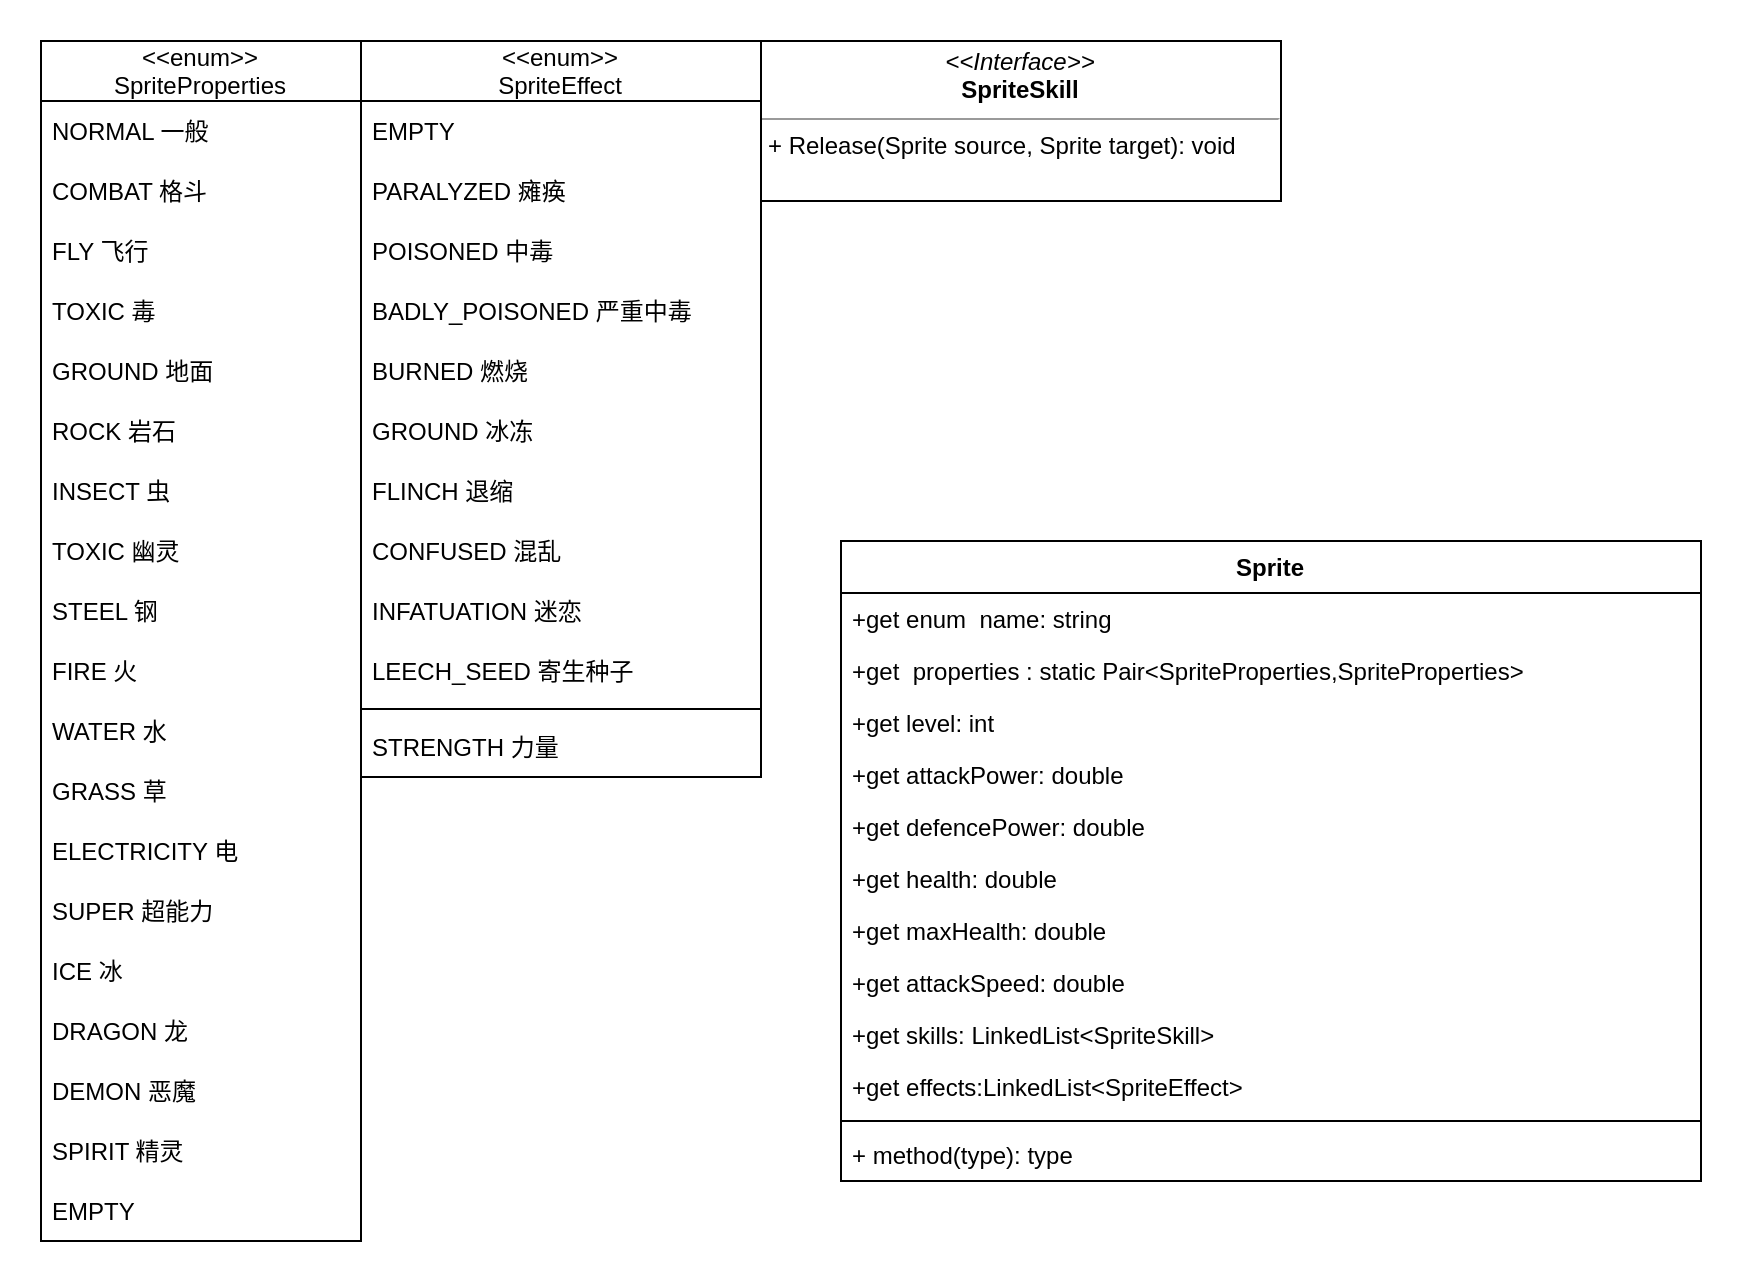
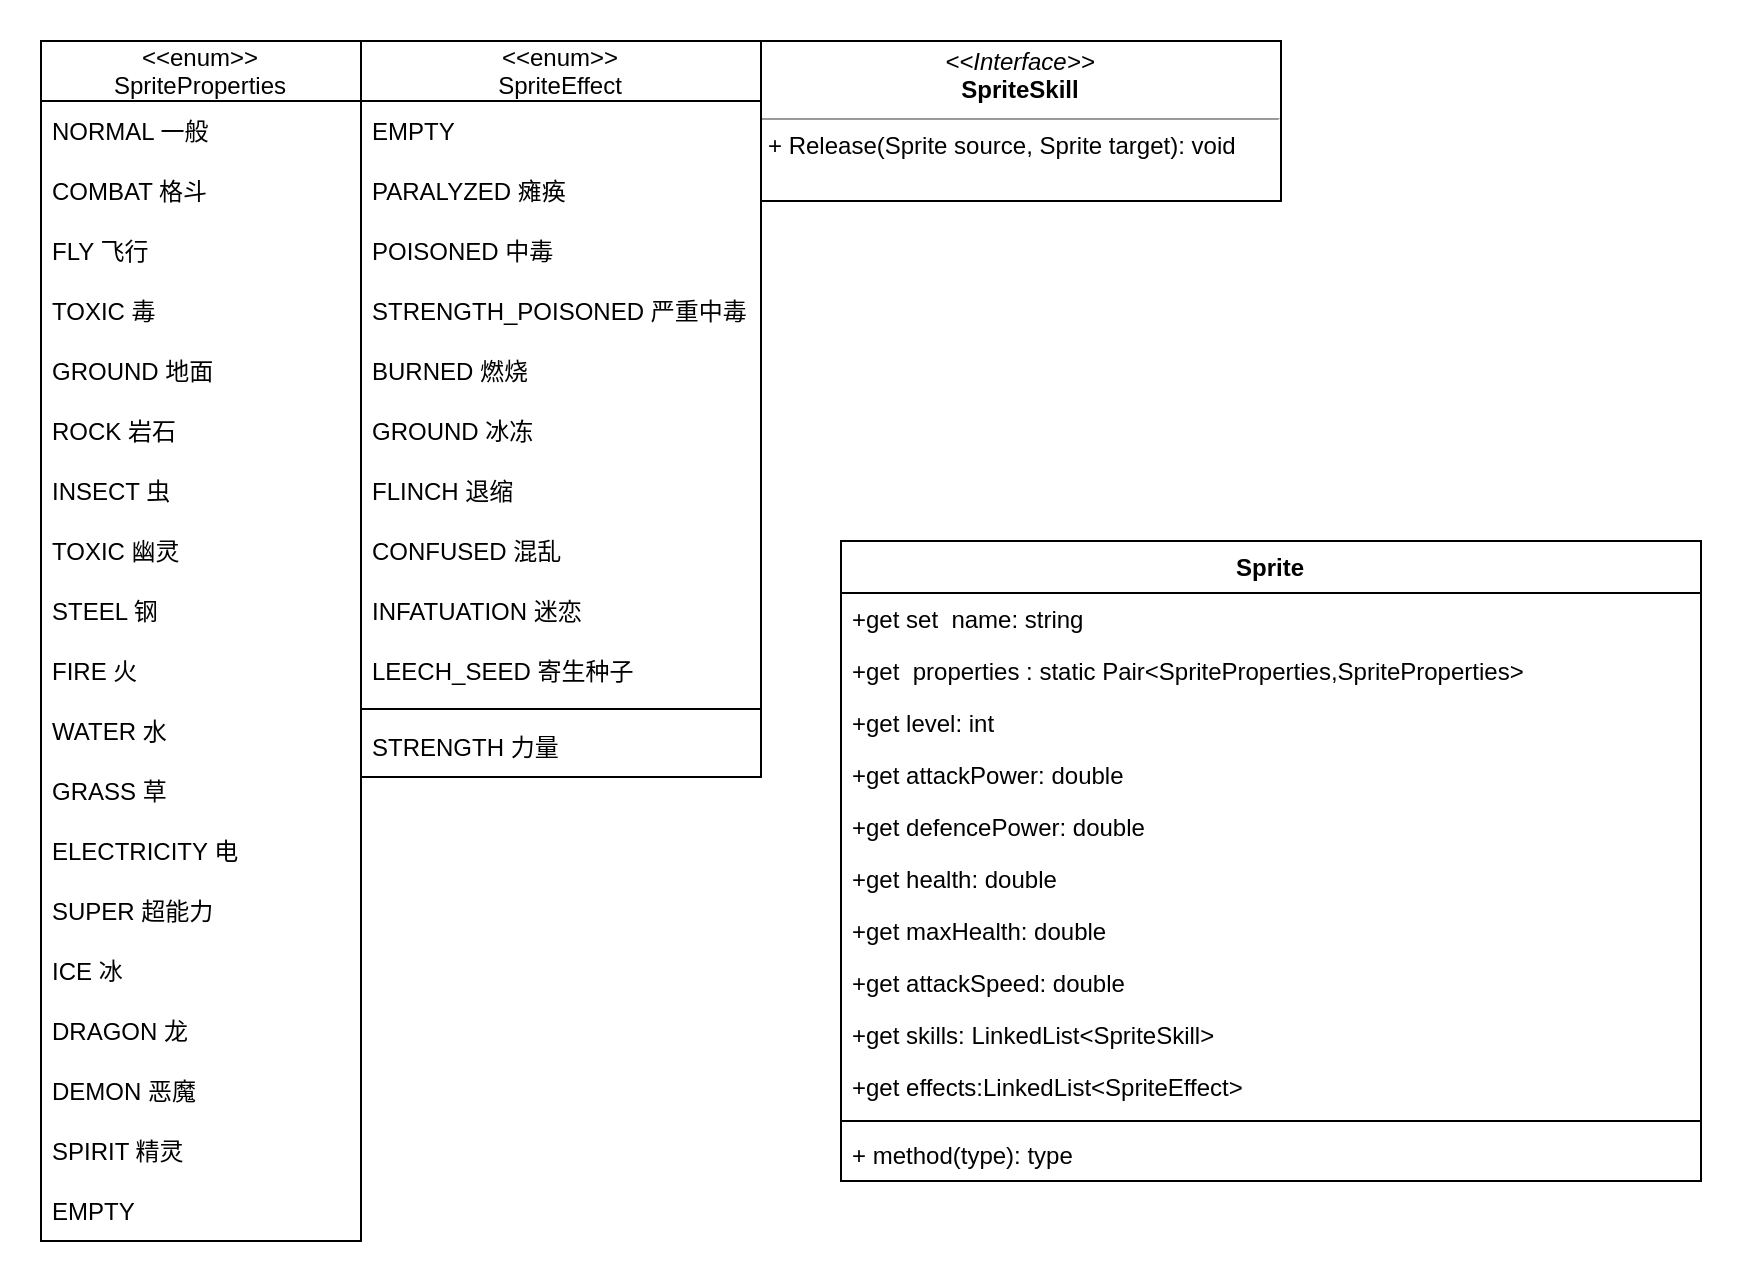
(518, 312) -> (538, 312)
(991, 620) -> (984, 620)
